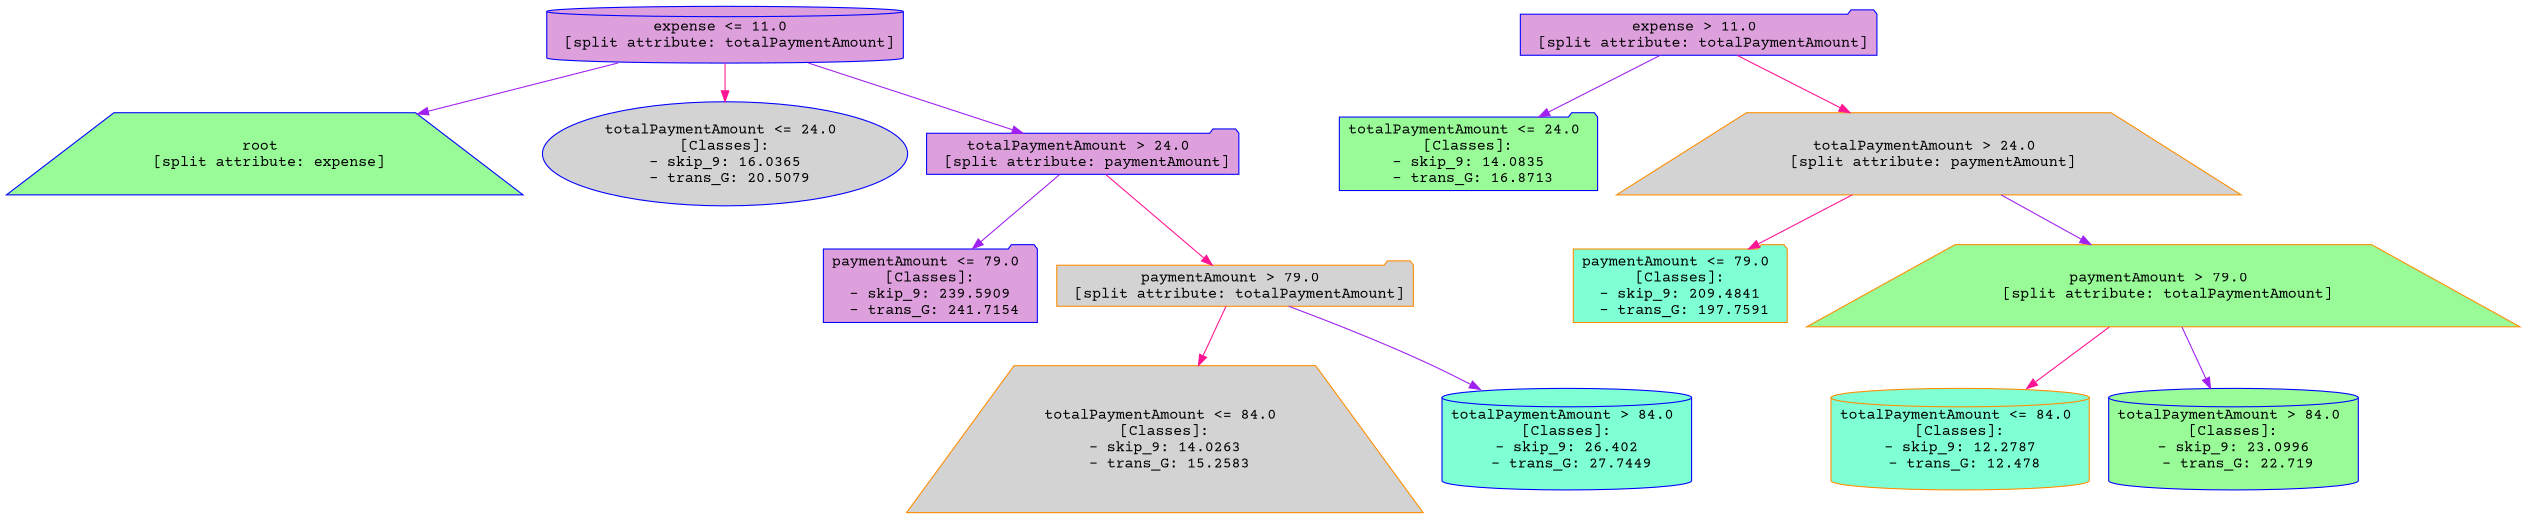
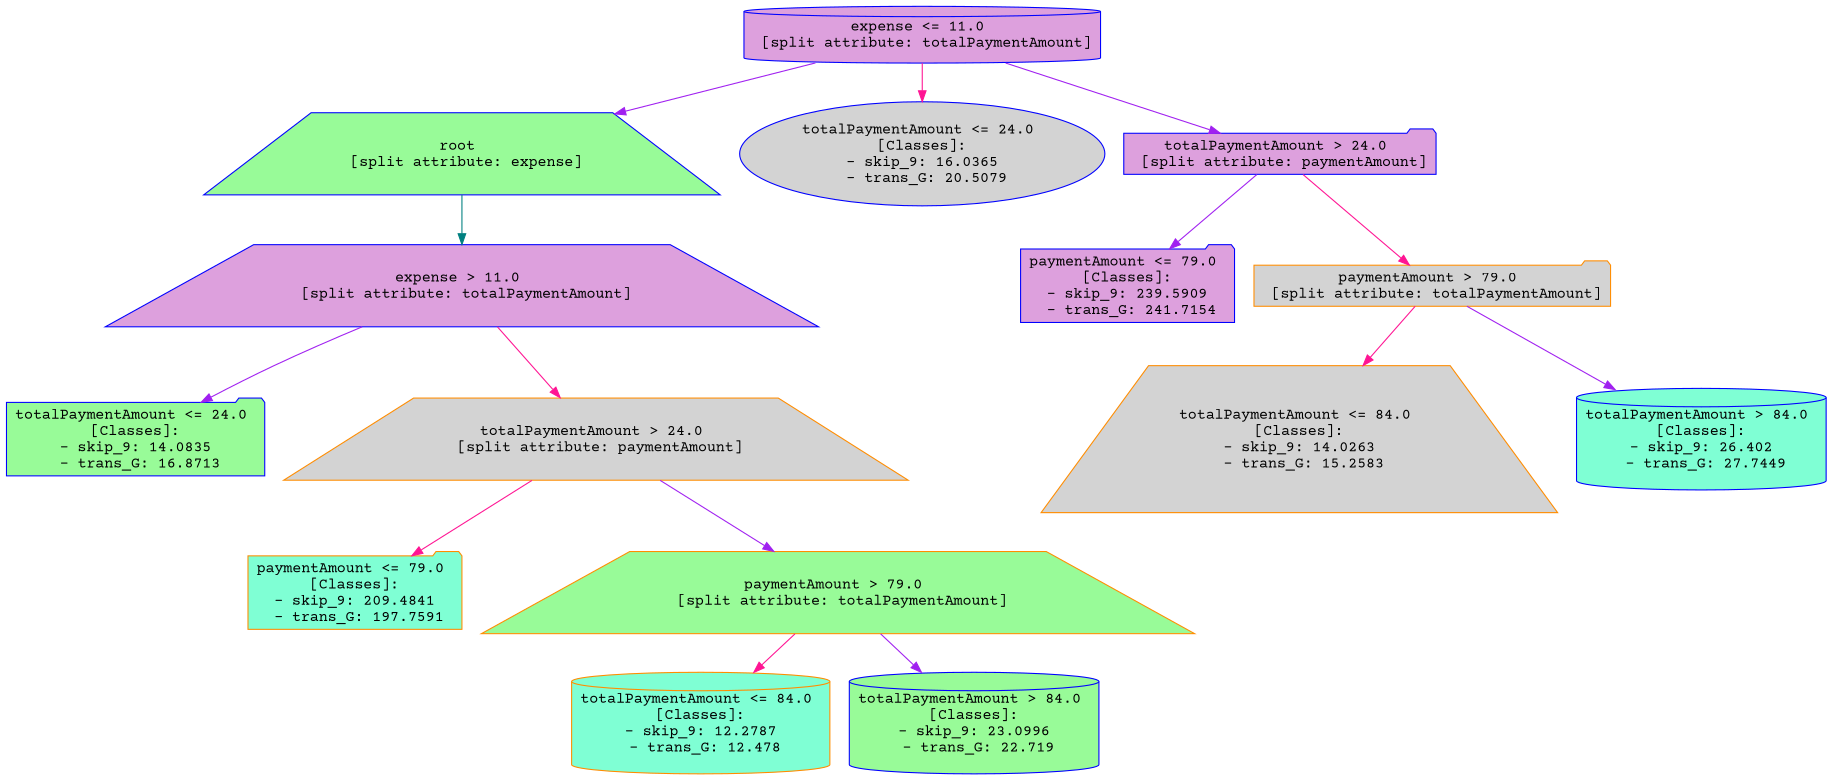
(1699, 35) -> (462, 286)
none -> (462, 214)
